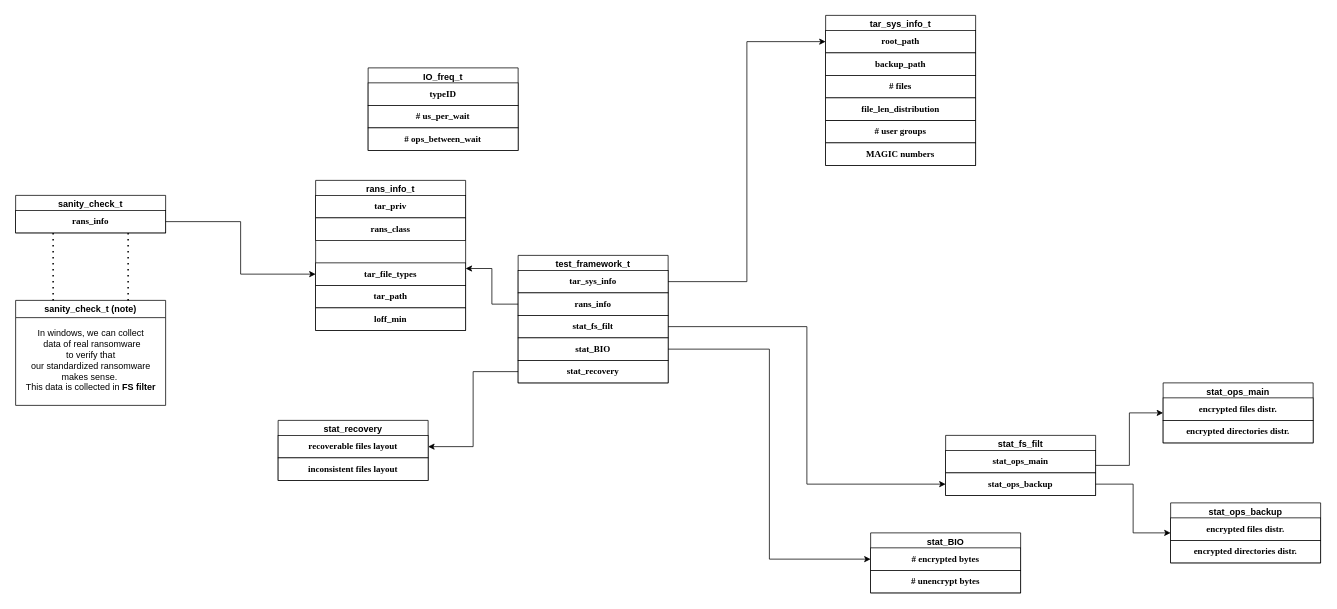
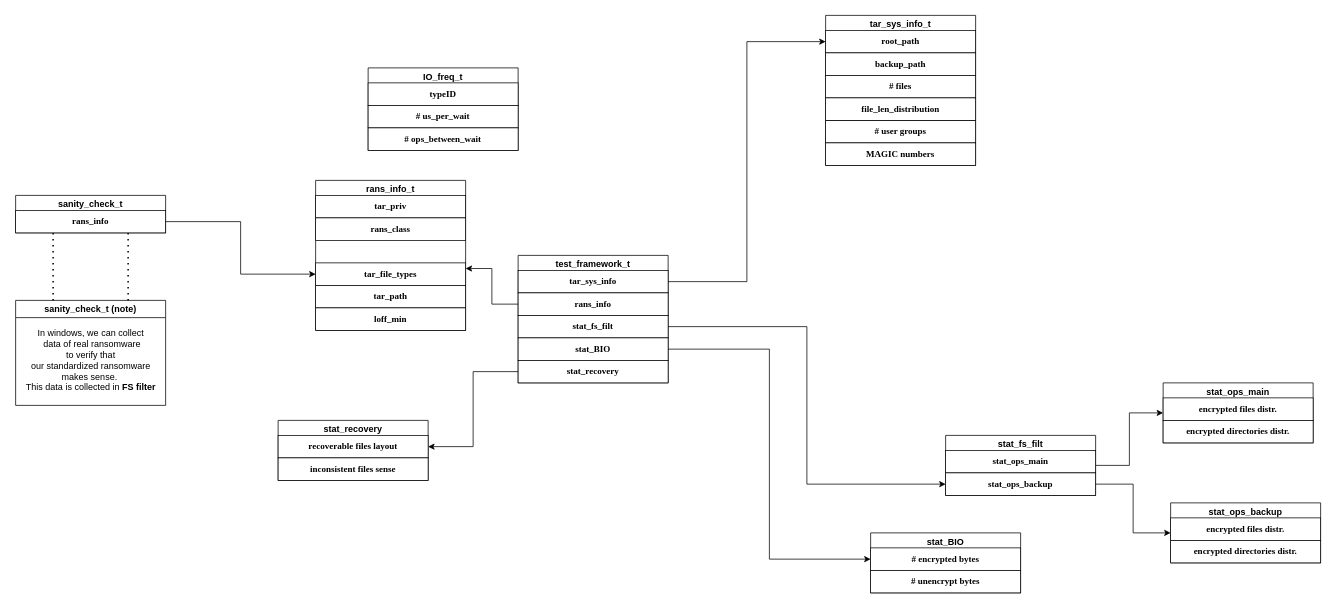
(353, 469) -> (353, 469)
